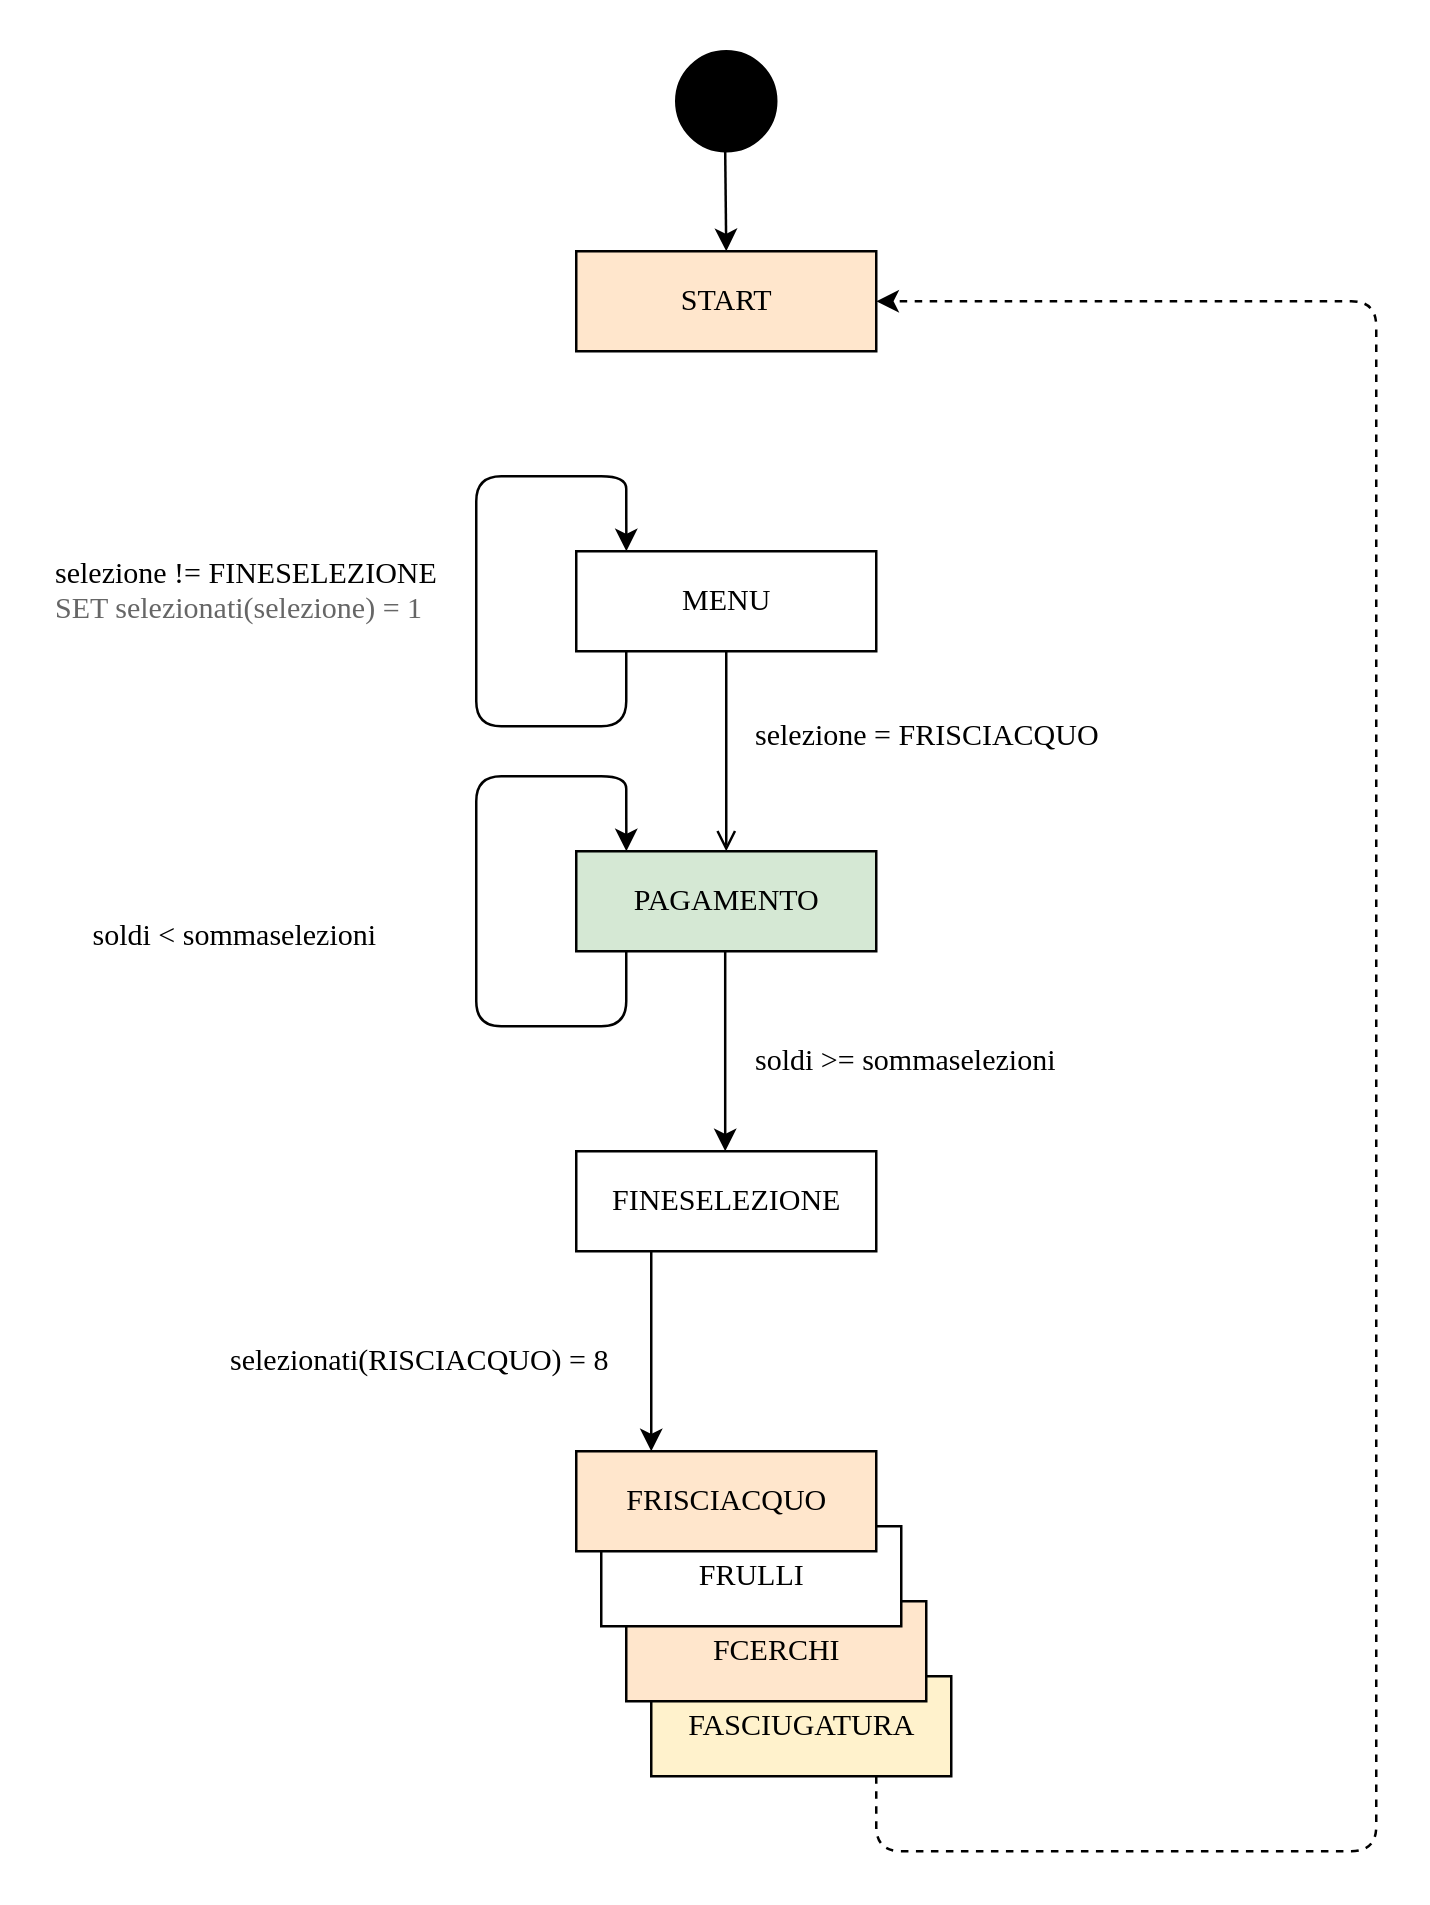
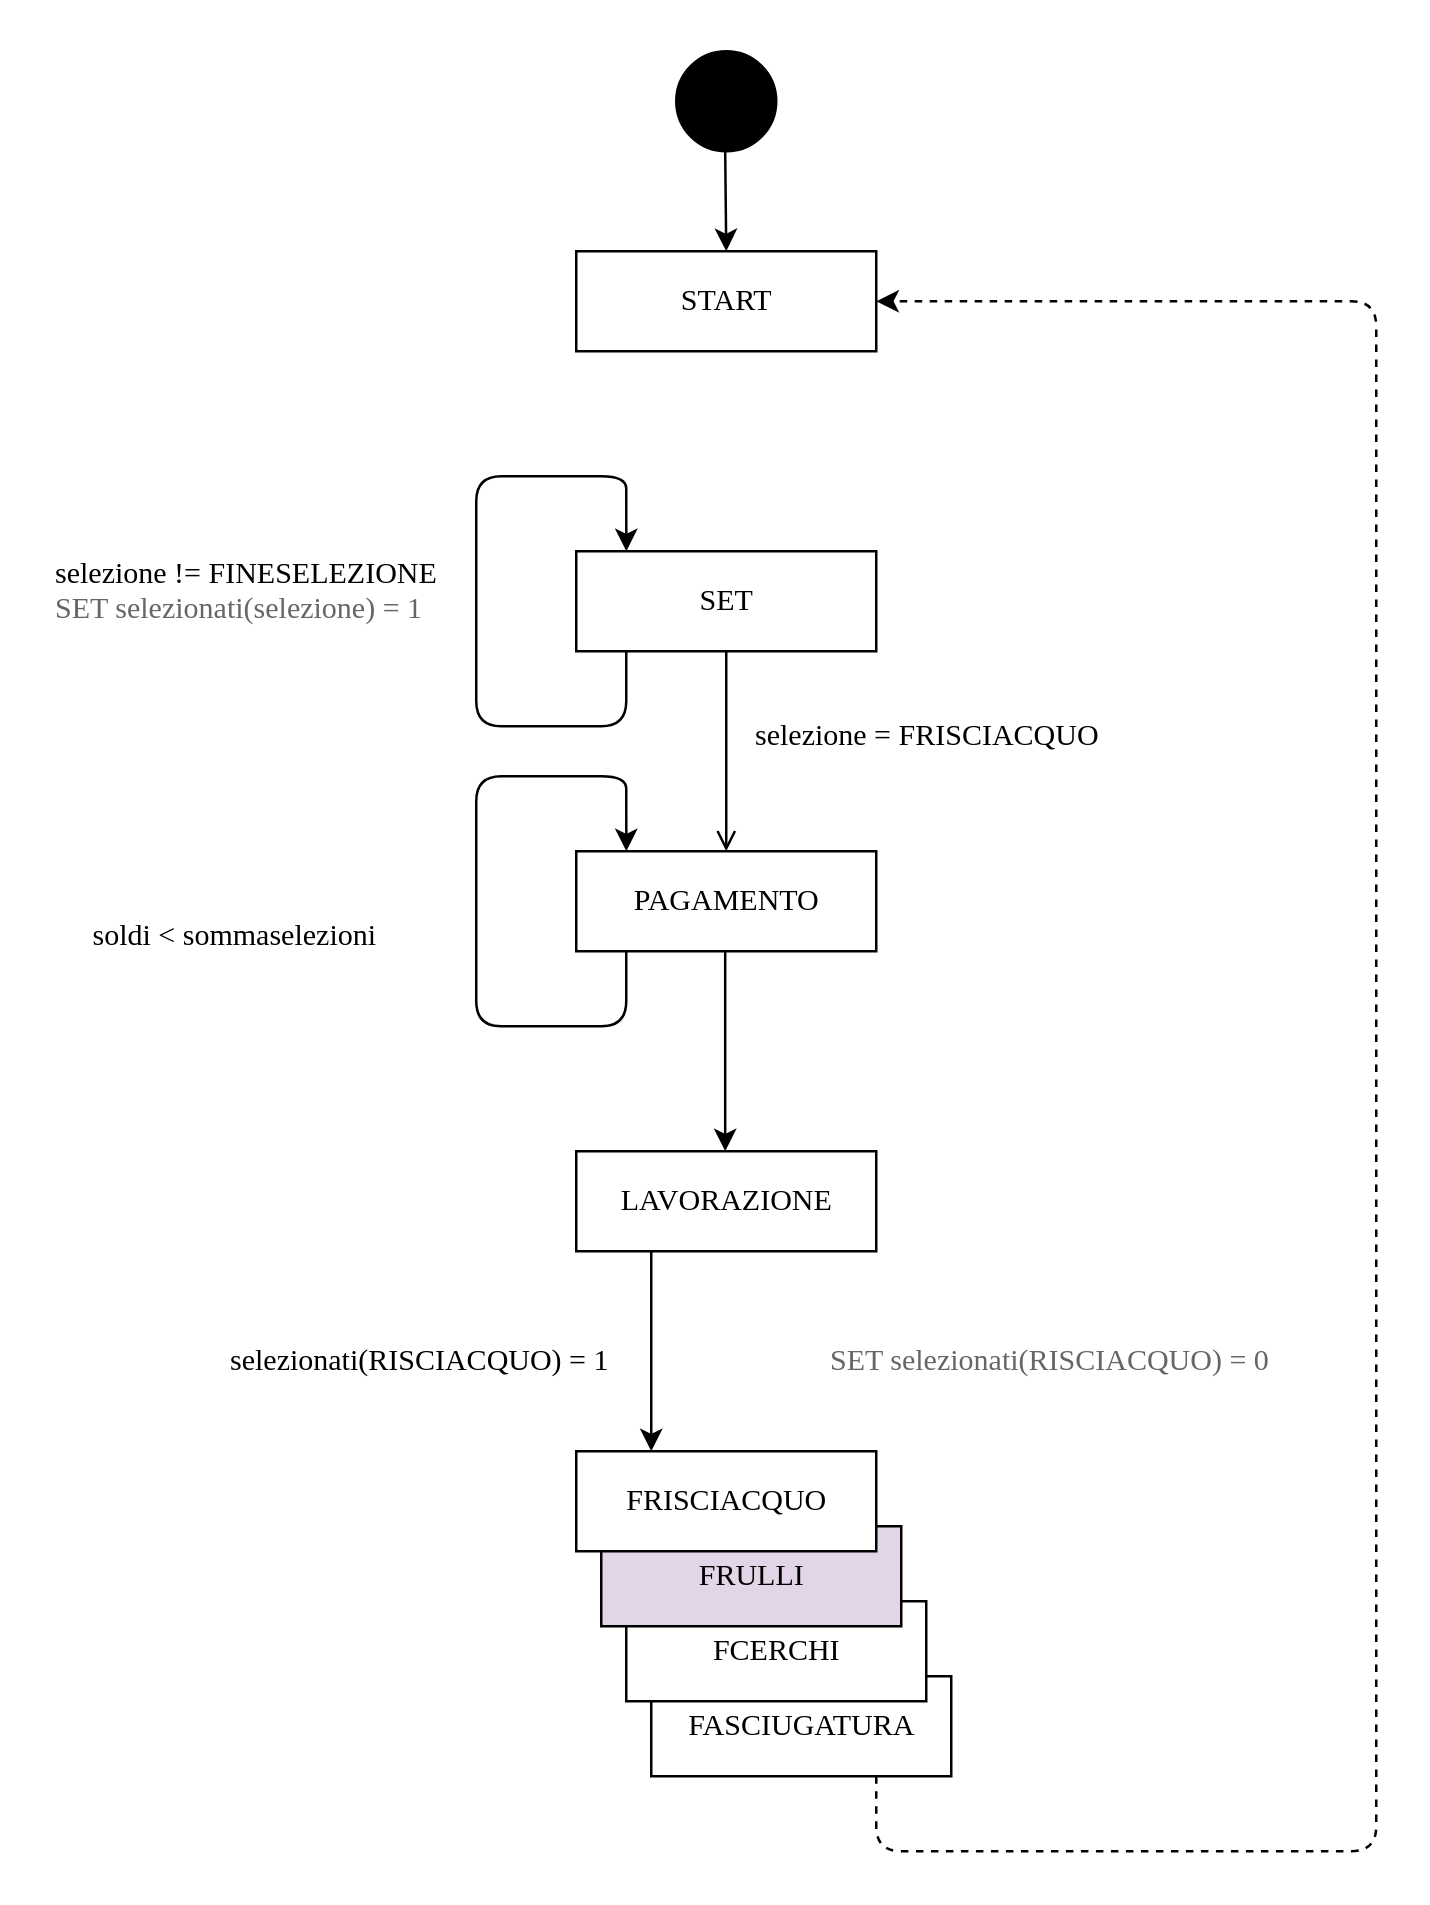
(726, 301) -> (726, 301)
(728, 601) -> (728, 601)
(726, 901) -> (726, 901)
(976, 1064) -> none
(728, 1201) -> (728, 1201)
(439, 1362) -> (439, 1362)
none -> (1064, 1364)
(726, 1501) -> (726, 1501)
(751, 1576) -> (751, 1576)
(776, 1651) -> (776, 1651)
(801, 1726) -> (801, 1726)
